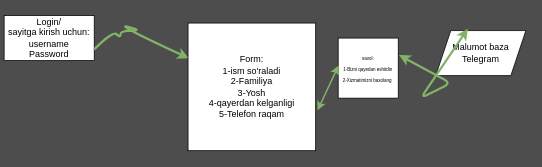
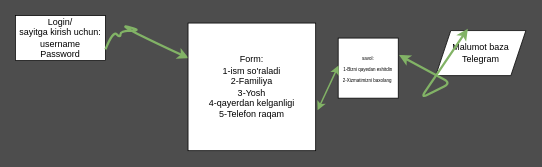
(49, 38) -> (60, 38)
